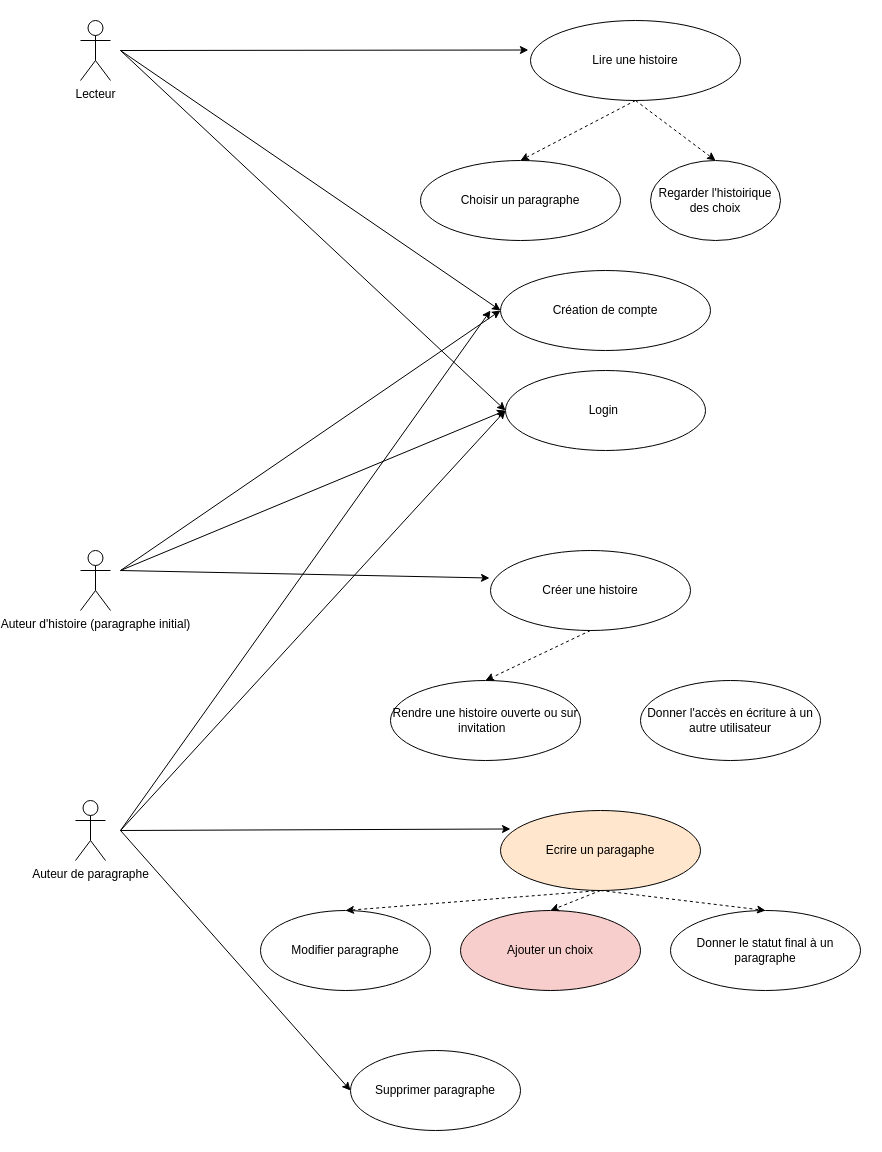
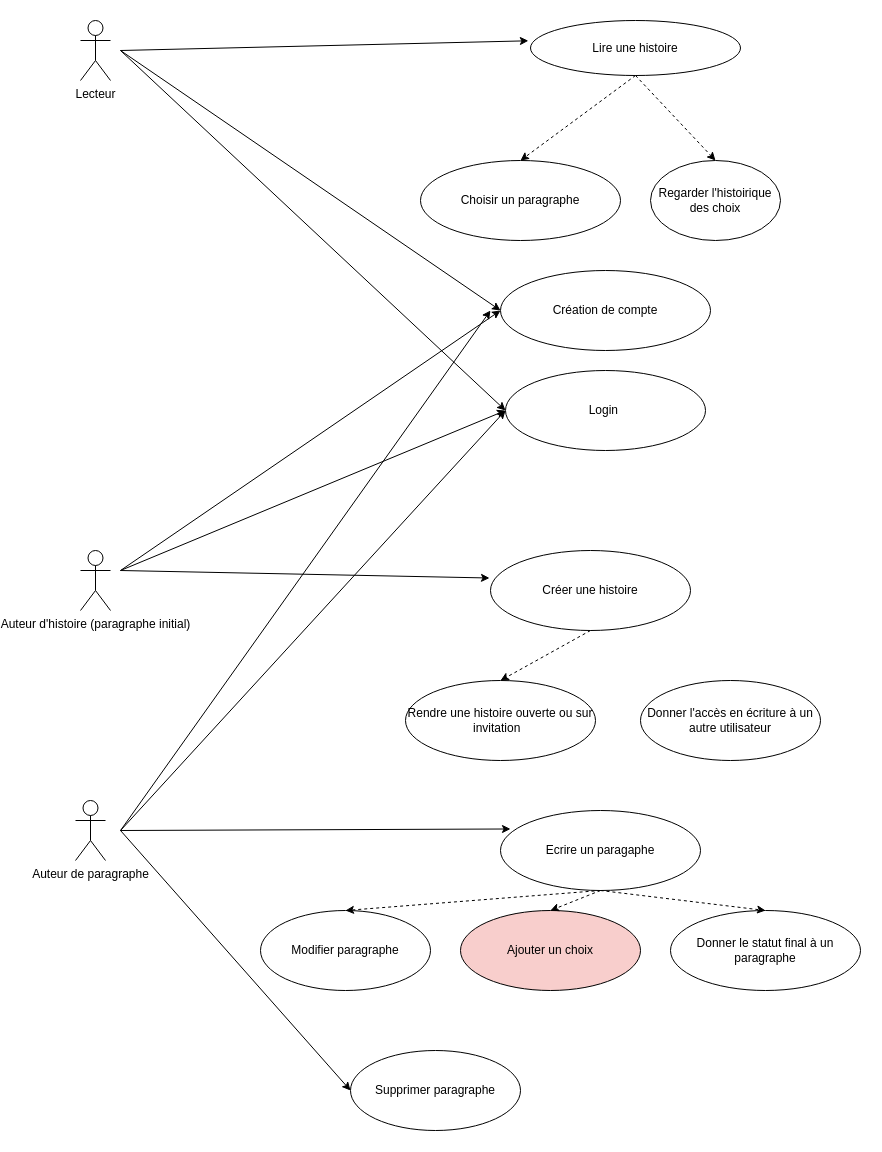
(636, 61) -> (636, 48)
(486, 721) -> (501, 721)
(601, 851) -> (601, 851)
